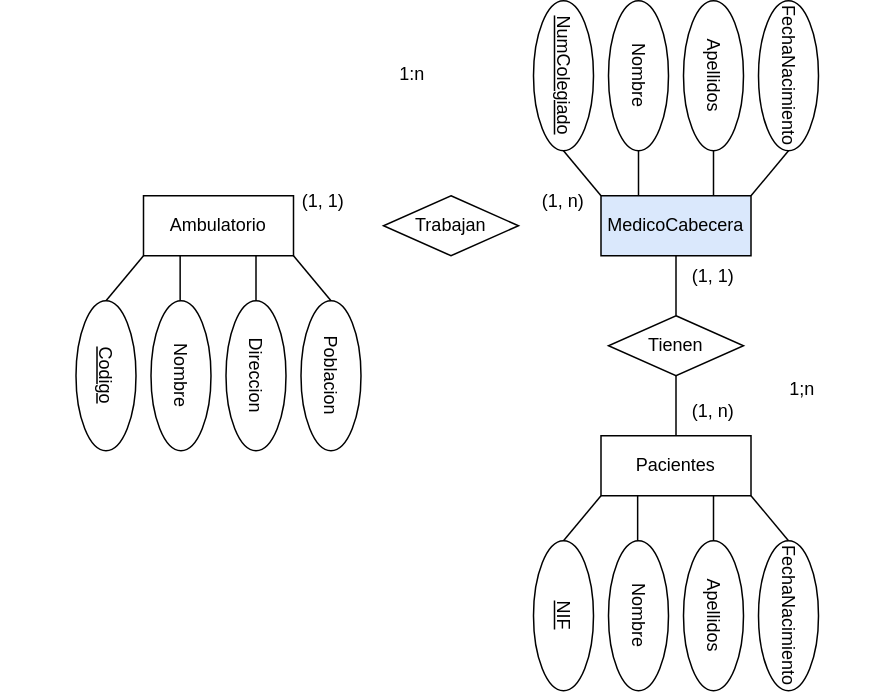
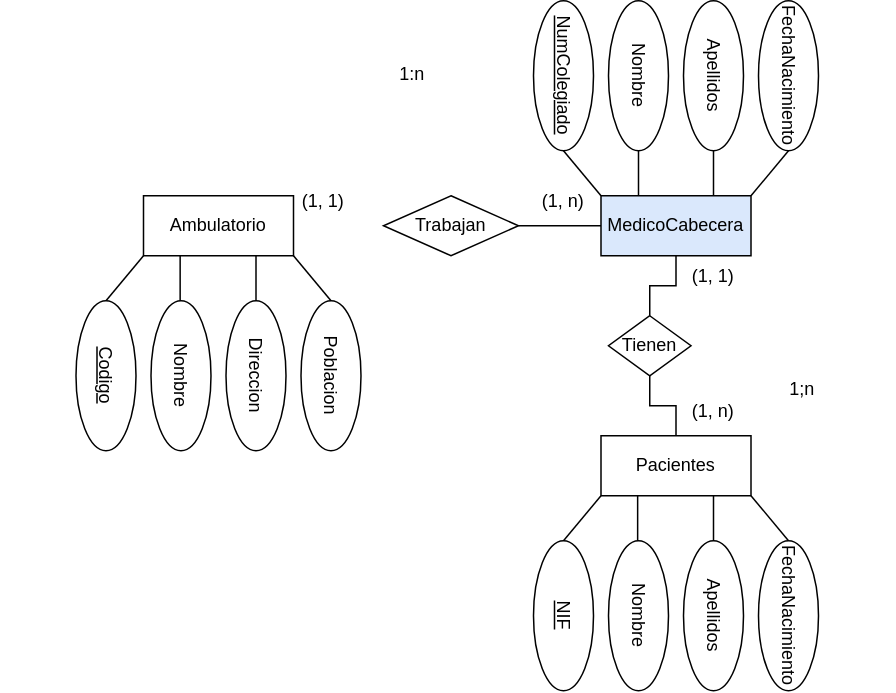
none -> (560, 226)
(676, 346) -> (650, 346)
